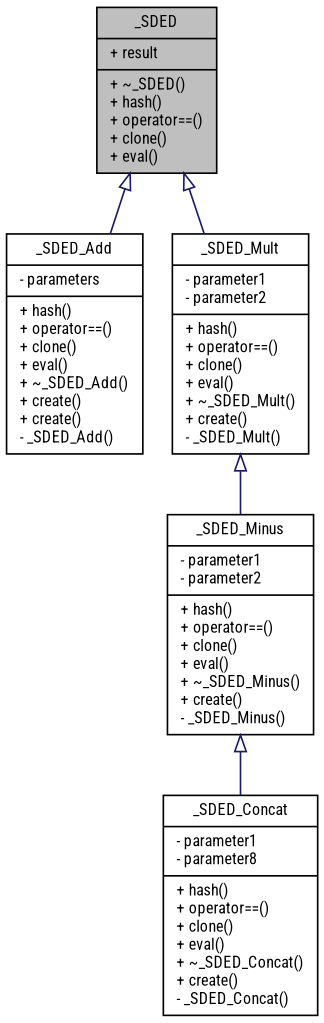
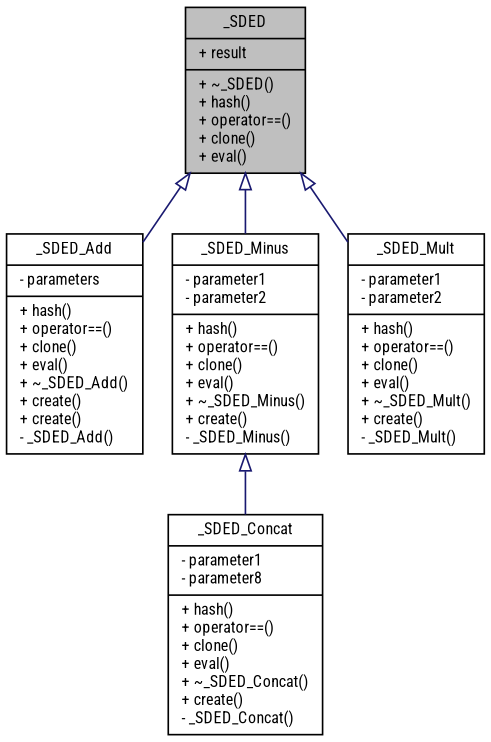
(241, 493) -> (245, 212)
